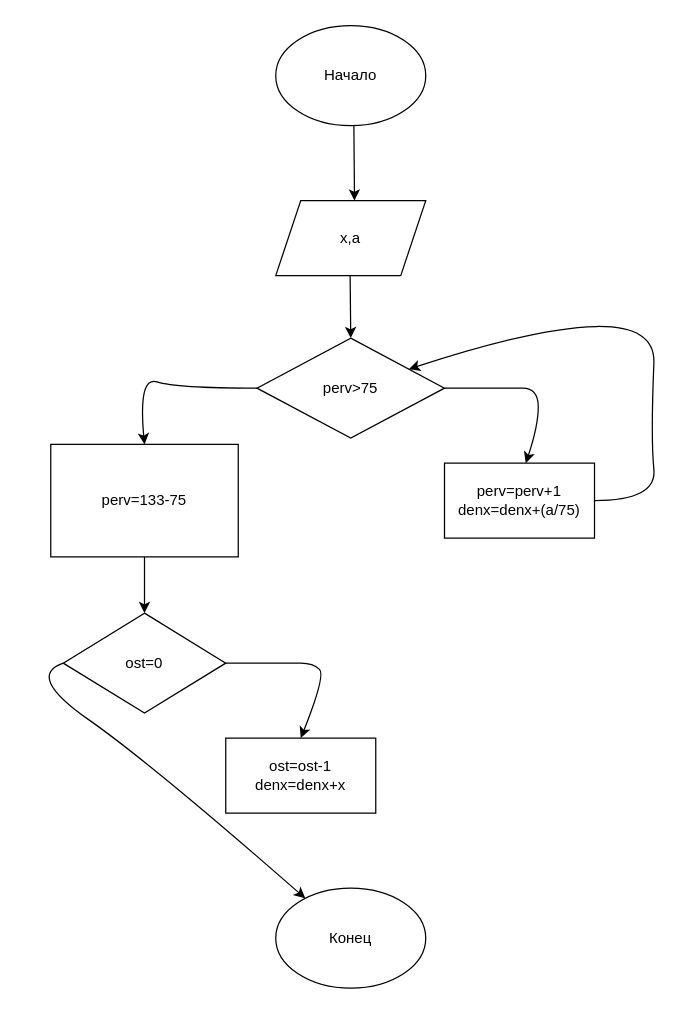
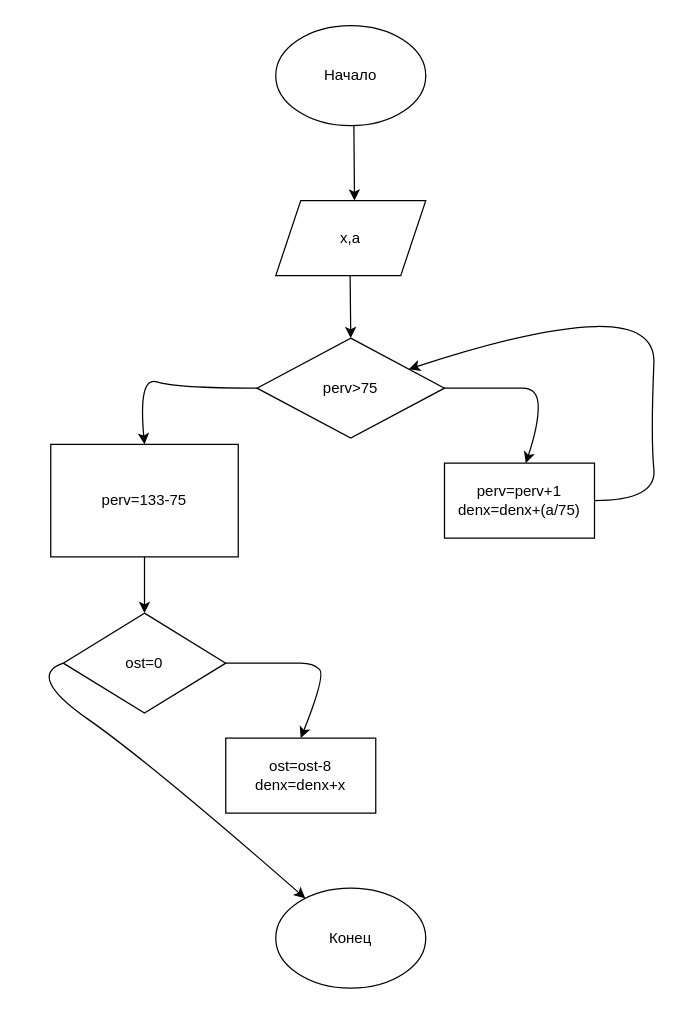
(301, 776) -> (301, 776)
